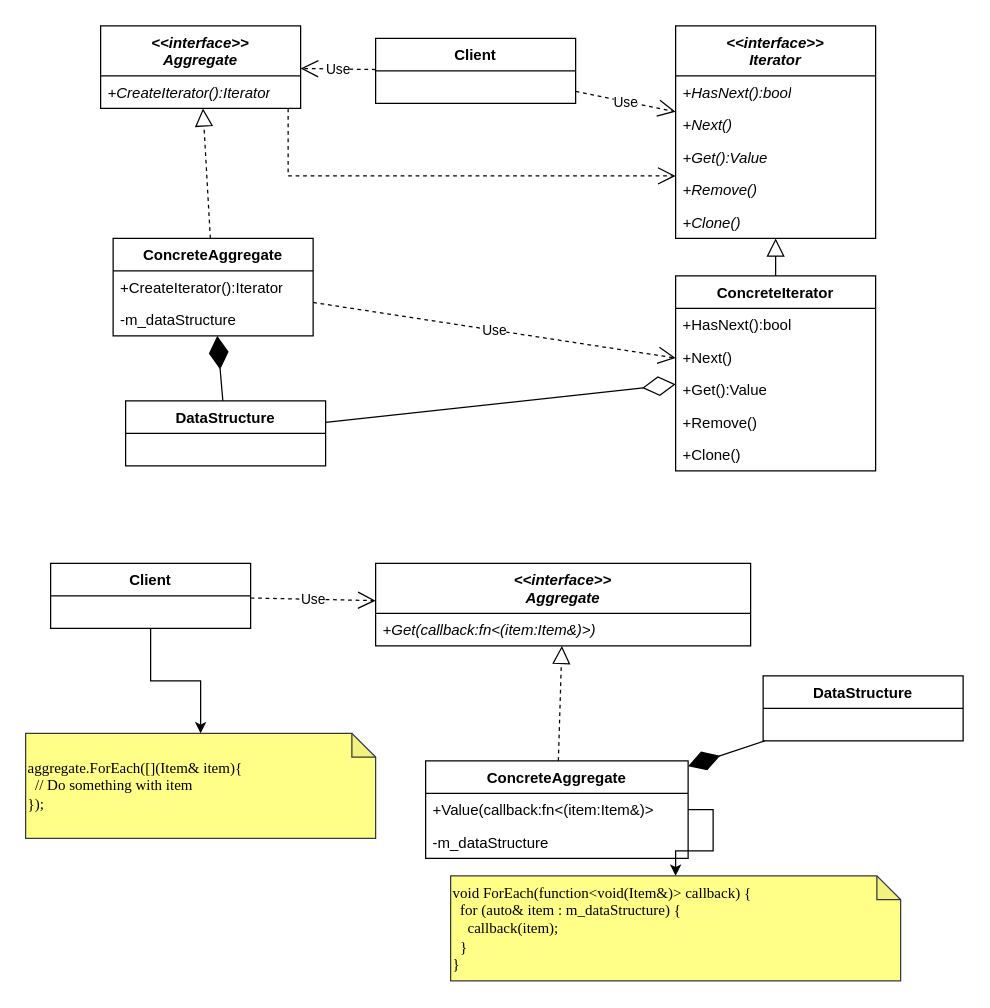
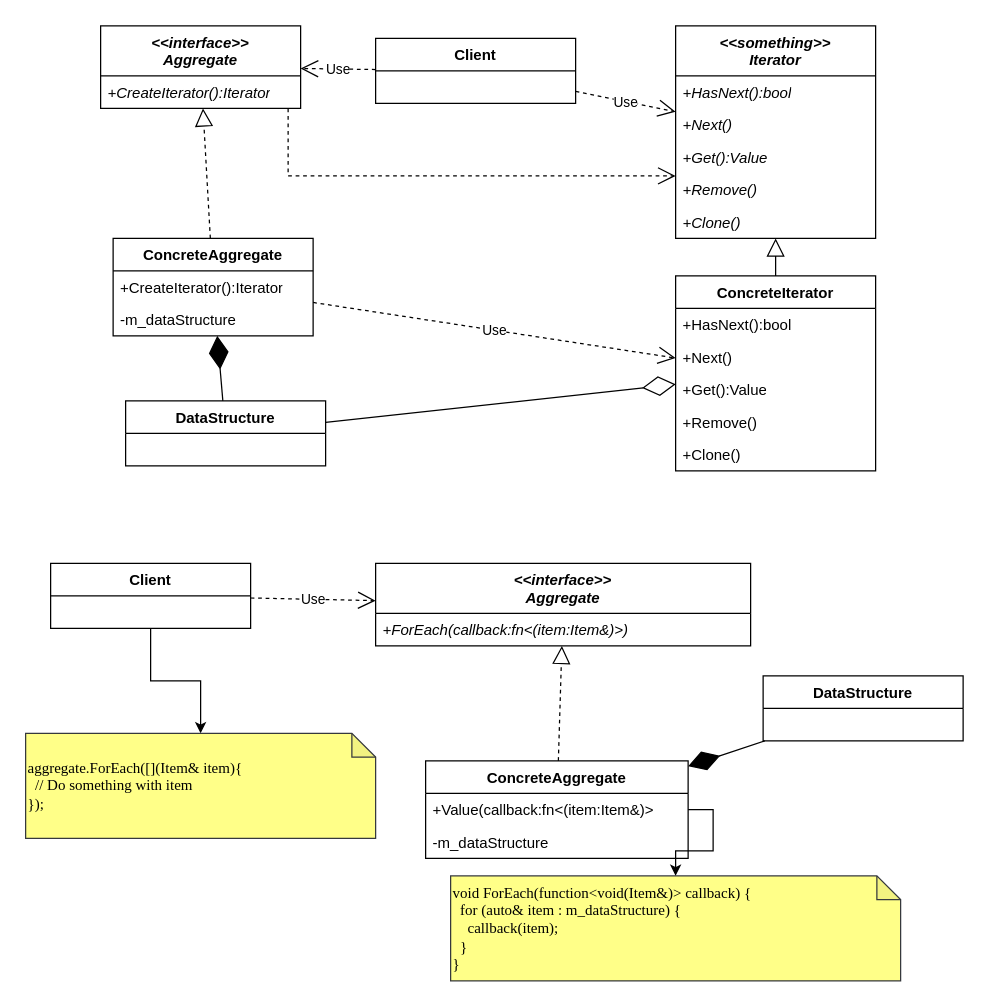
(776, 52) -> (776, 52)
(504, 631) -> (520, 631)
